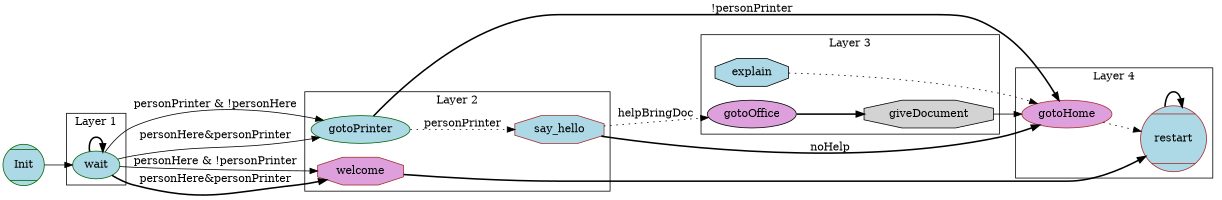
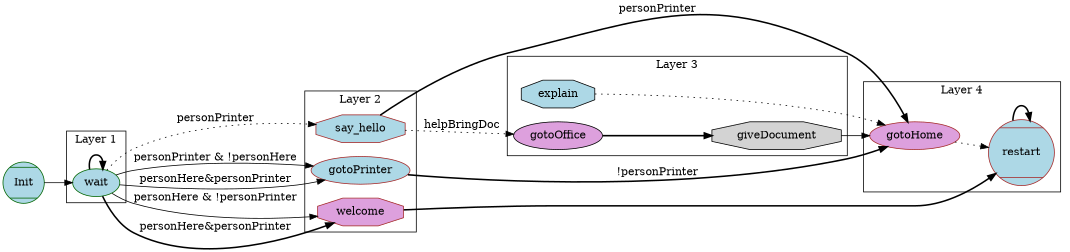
(361, 130) -> (361, 170)
(459, 130) -> (202, 129)
(830, 148) -> (657, 9)
